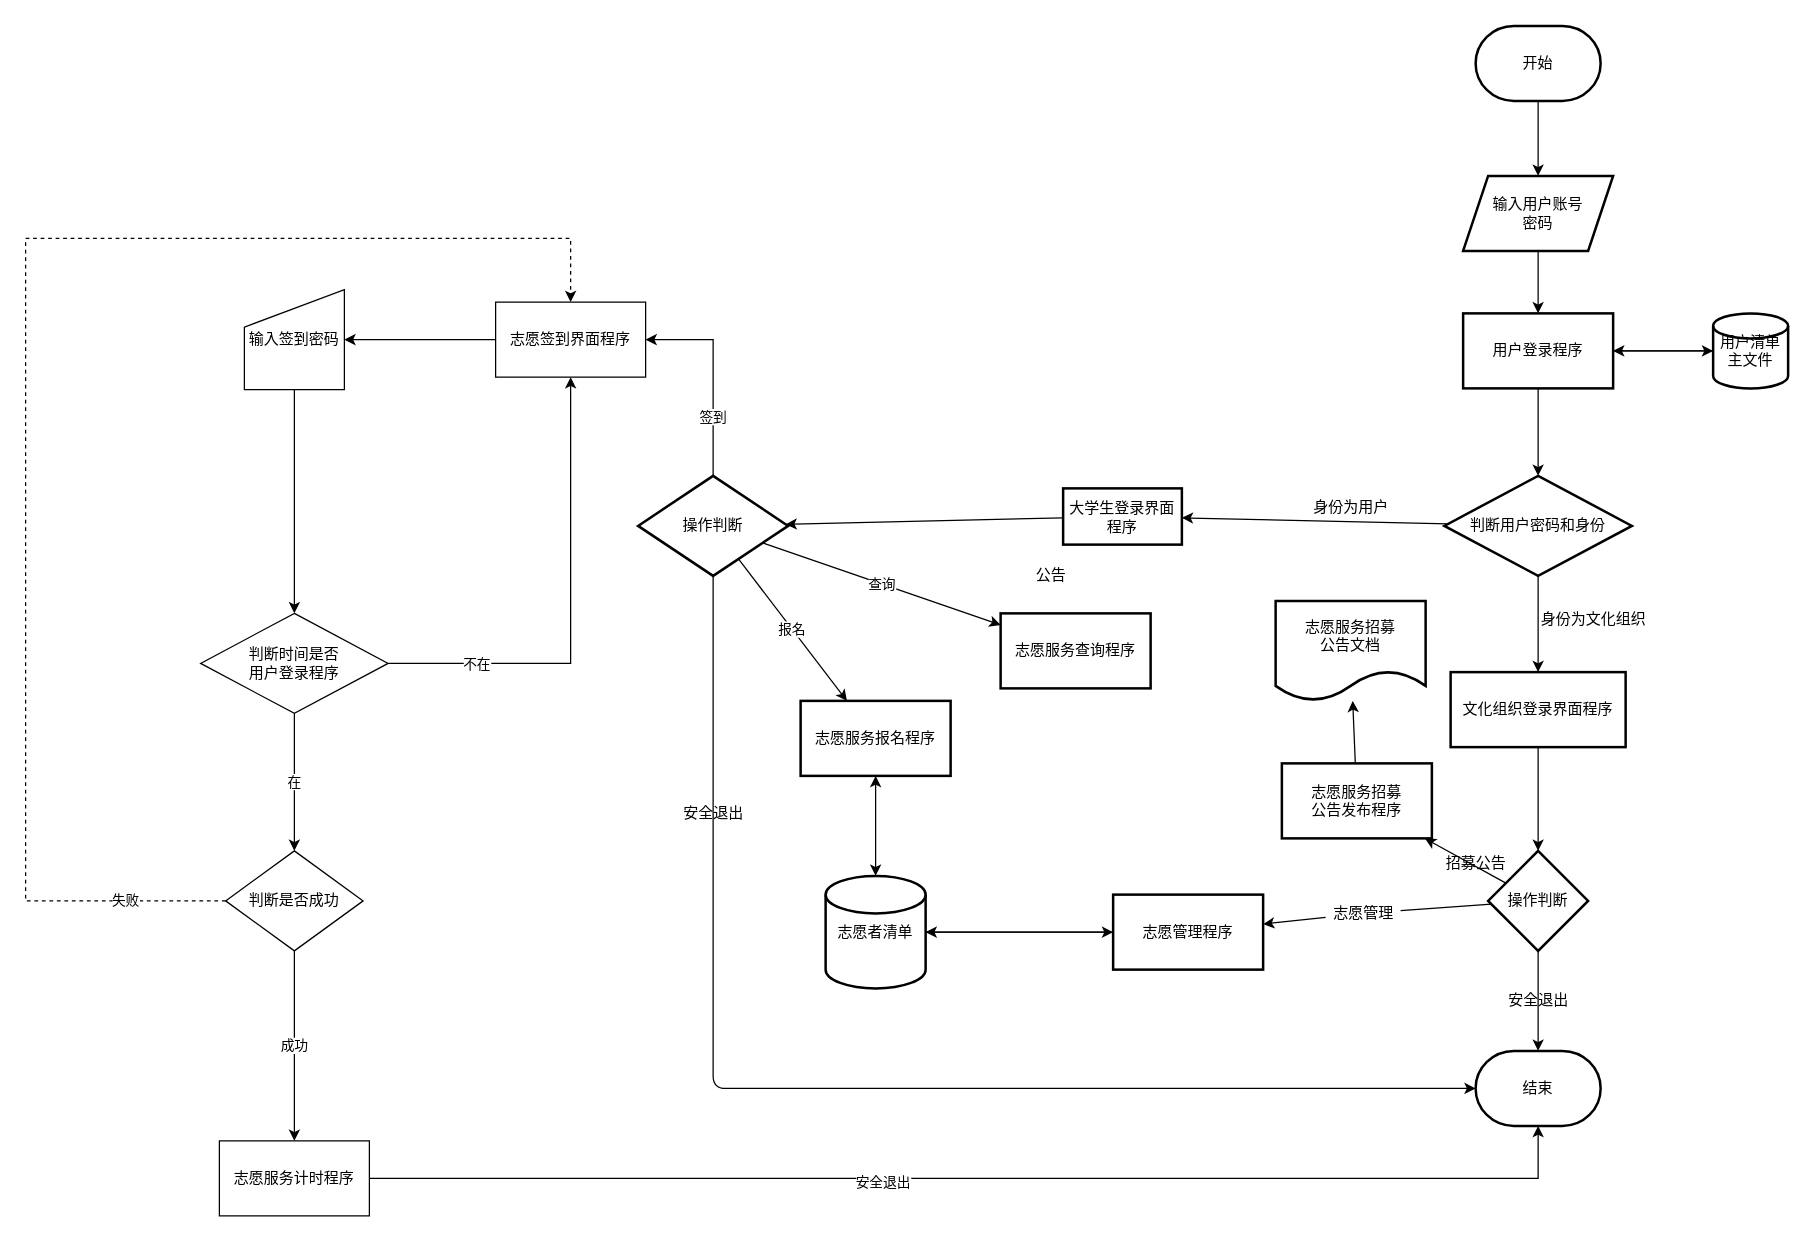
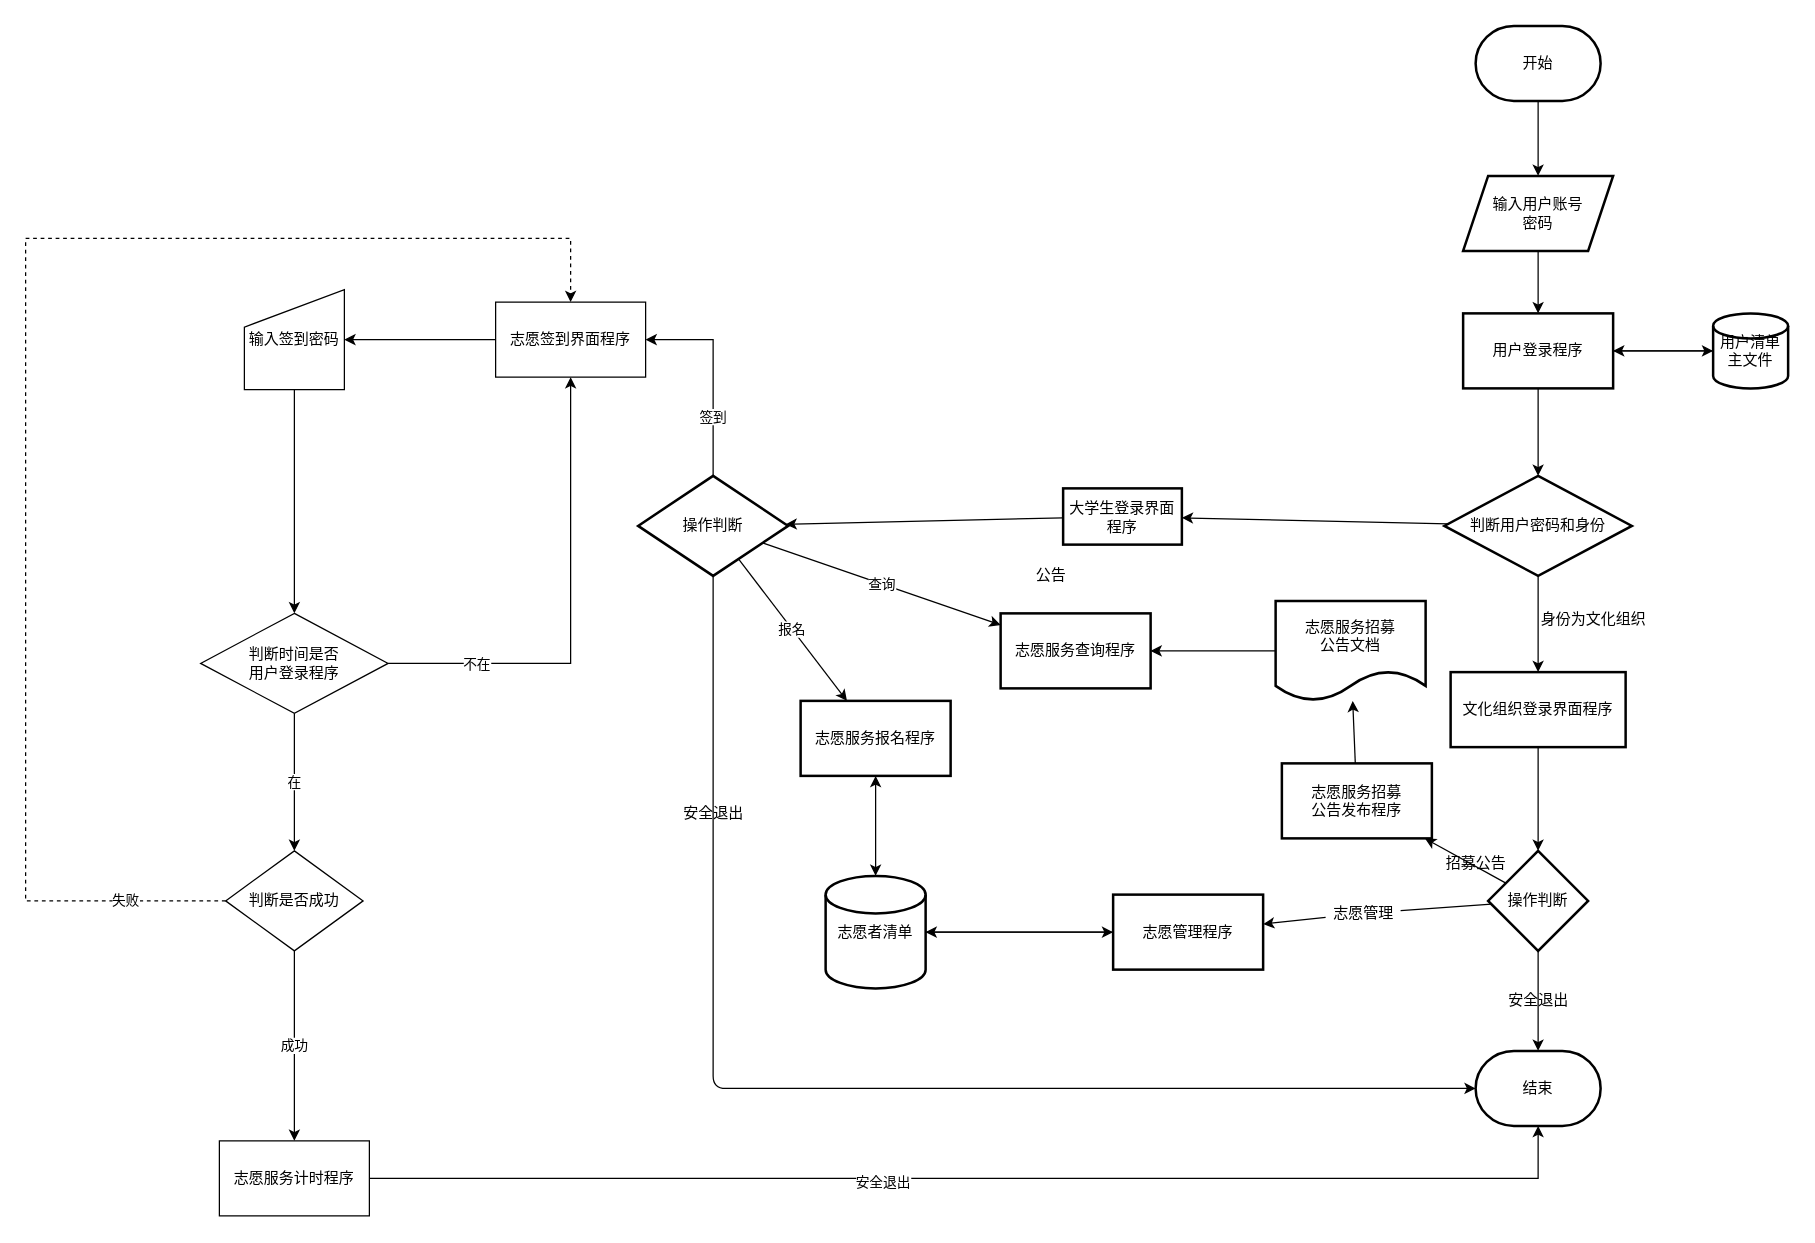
(1351, 507) -> none
none -> (1217, 651)
